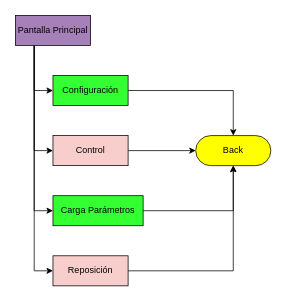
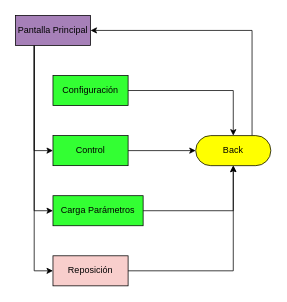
none -> (174, 30)
(42, 90) -> none
(90, 150) -> (90, 150)
